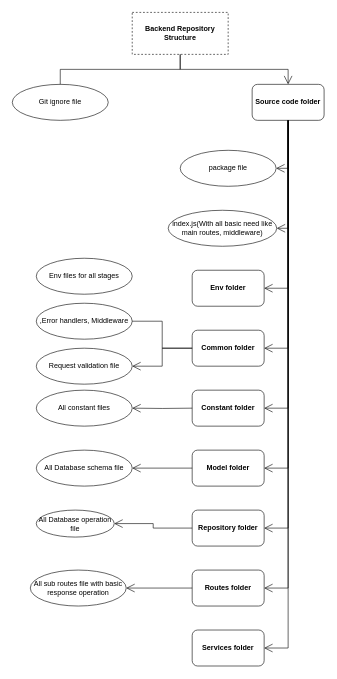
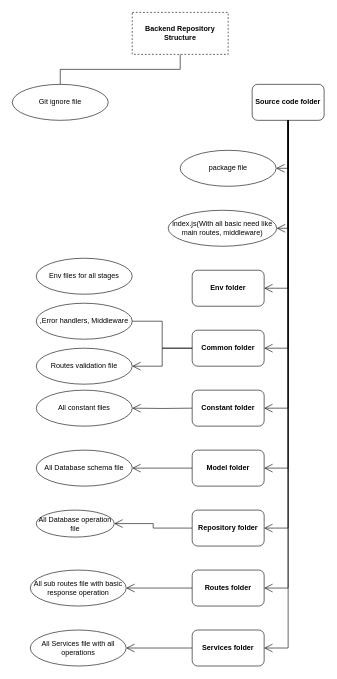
(241, 69) -> none
(84, 366) -> (84, 366)
none -> (78, 648)
none -> (131, 648)
